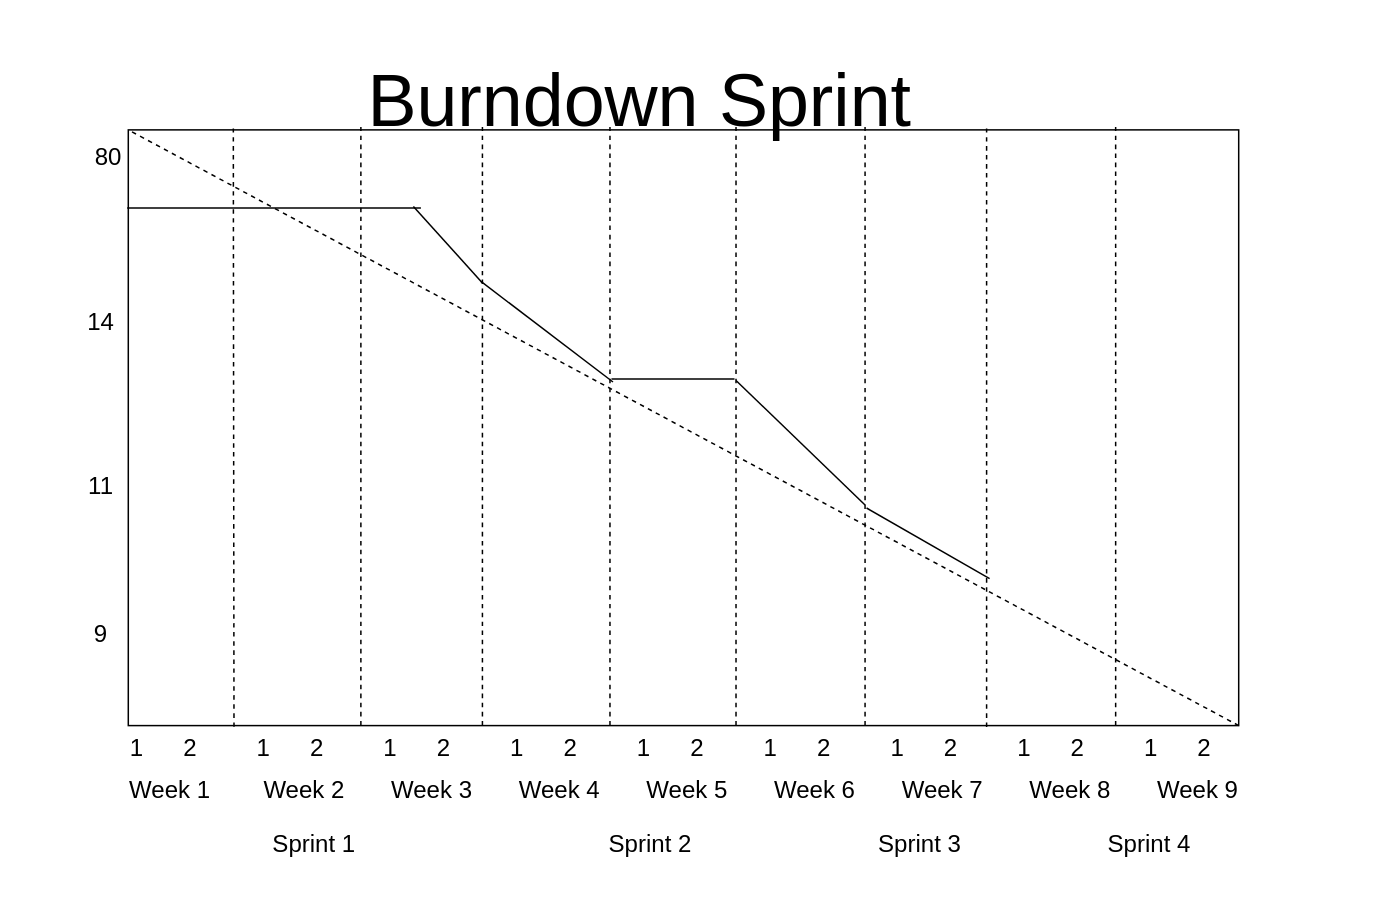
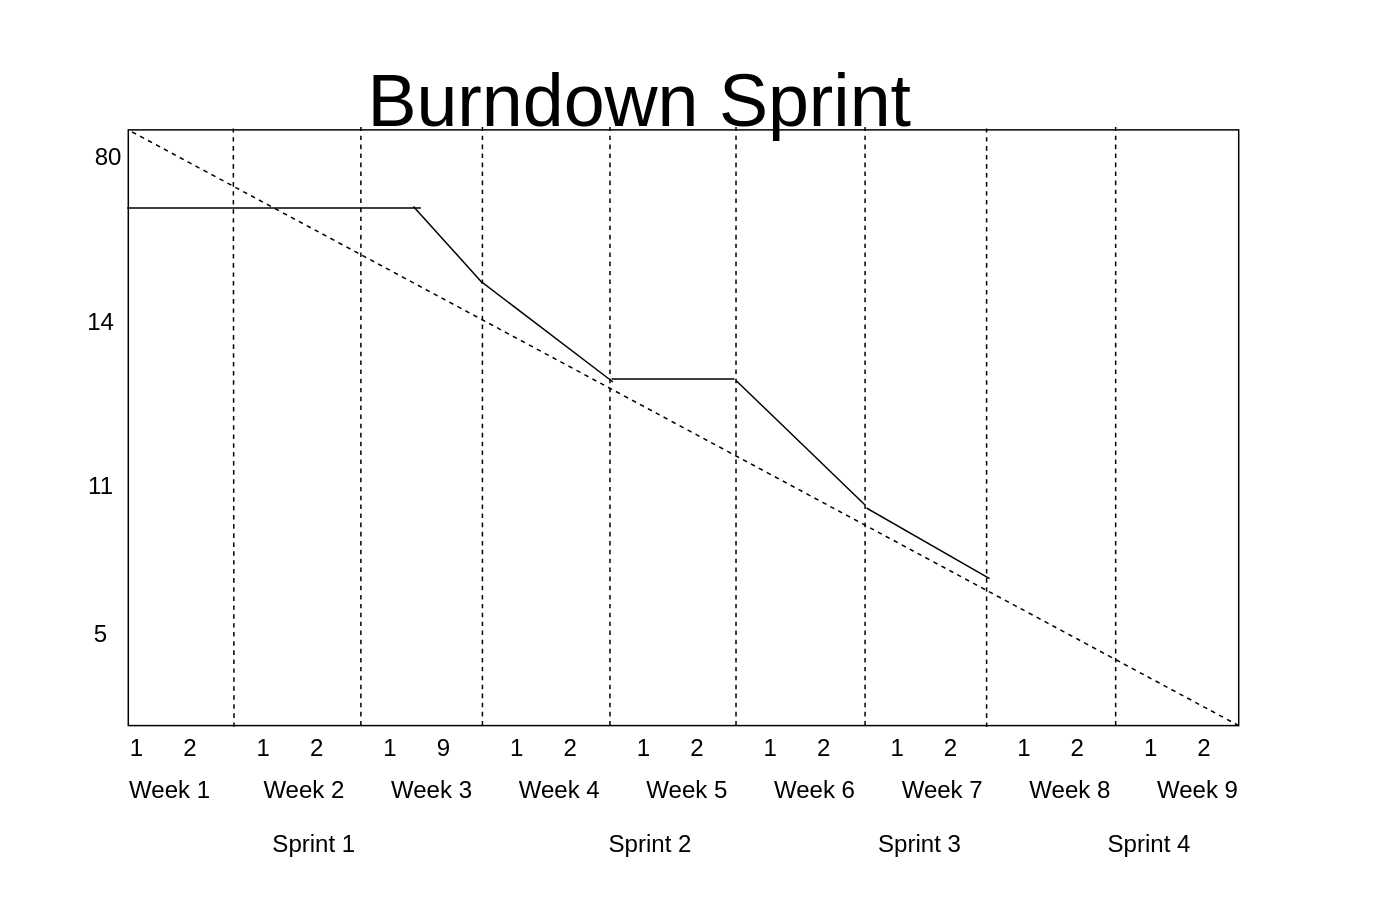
(101, 634) -> (101, 634)
(691, 748) -> (691, 748)
